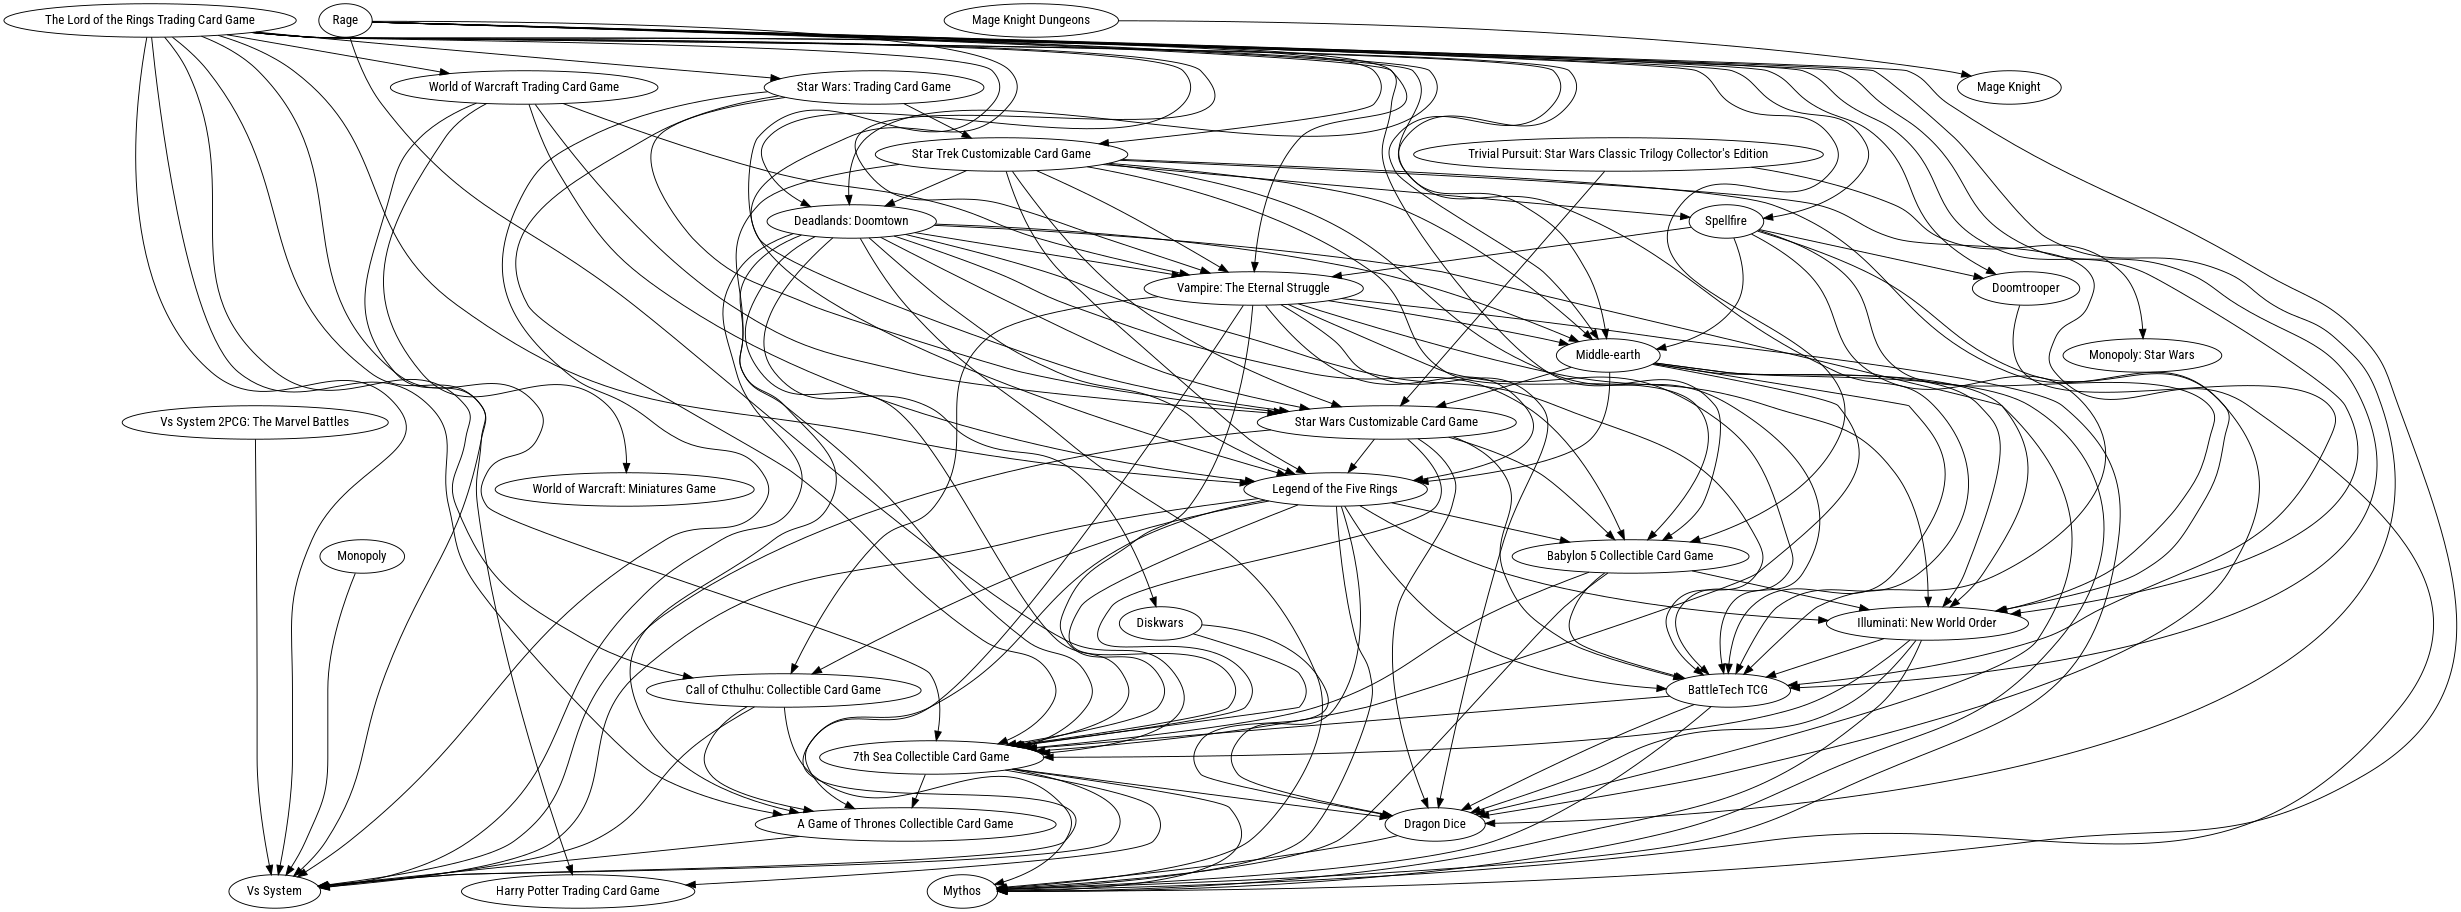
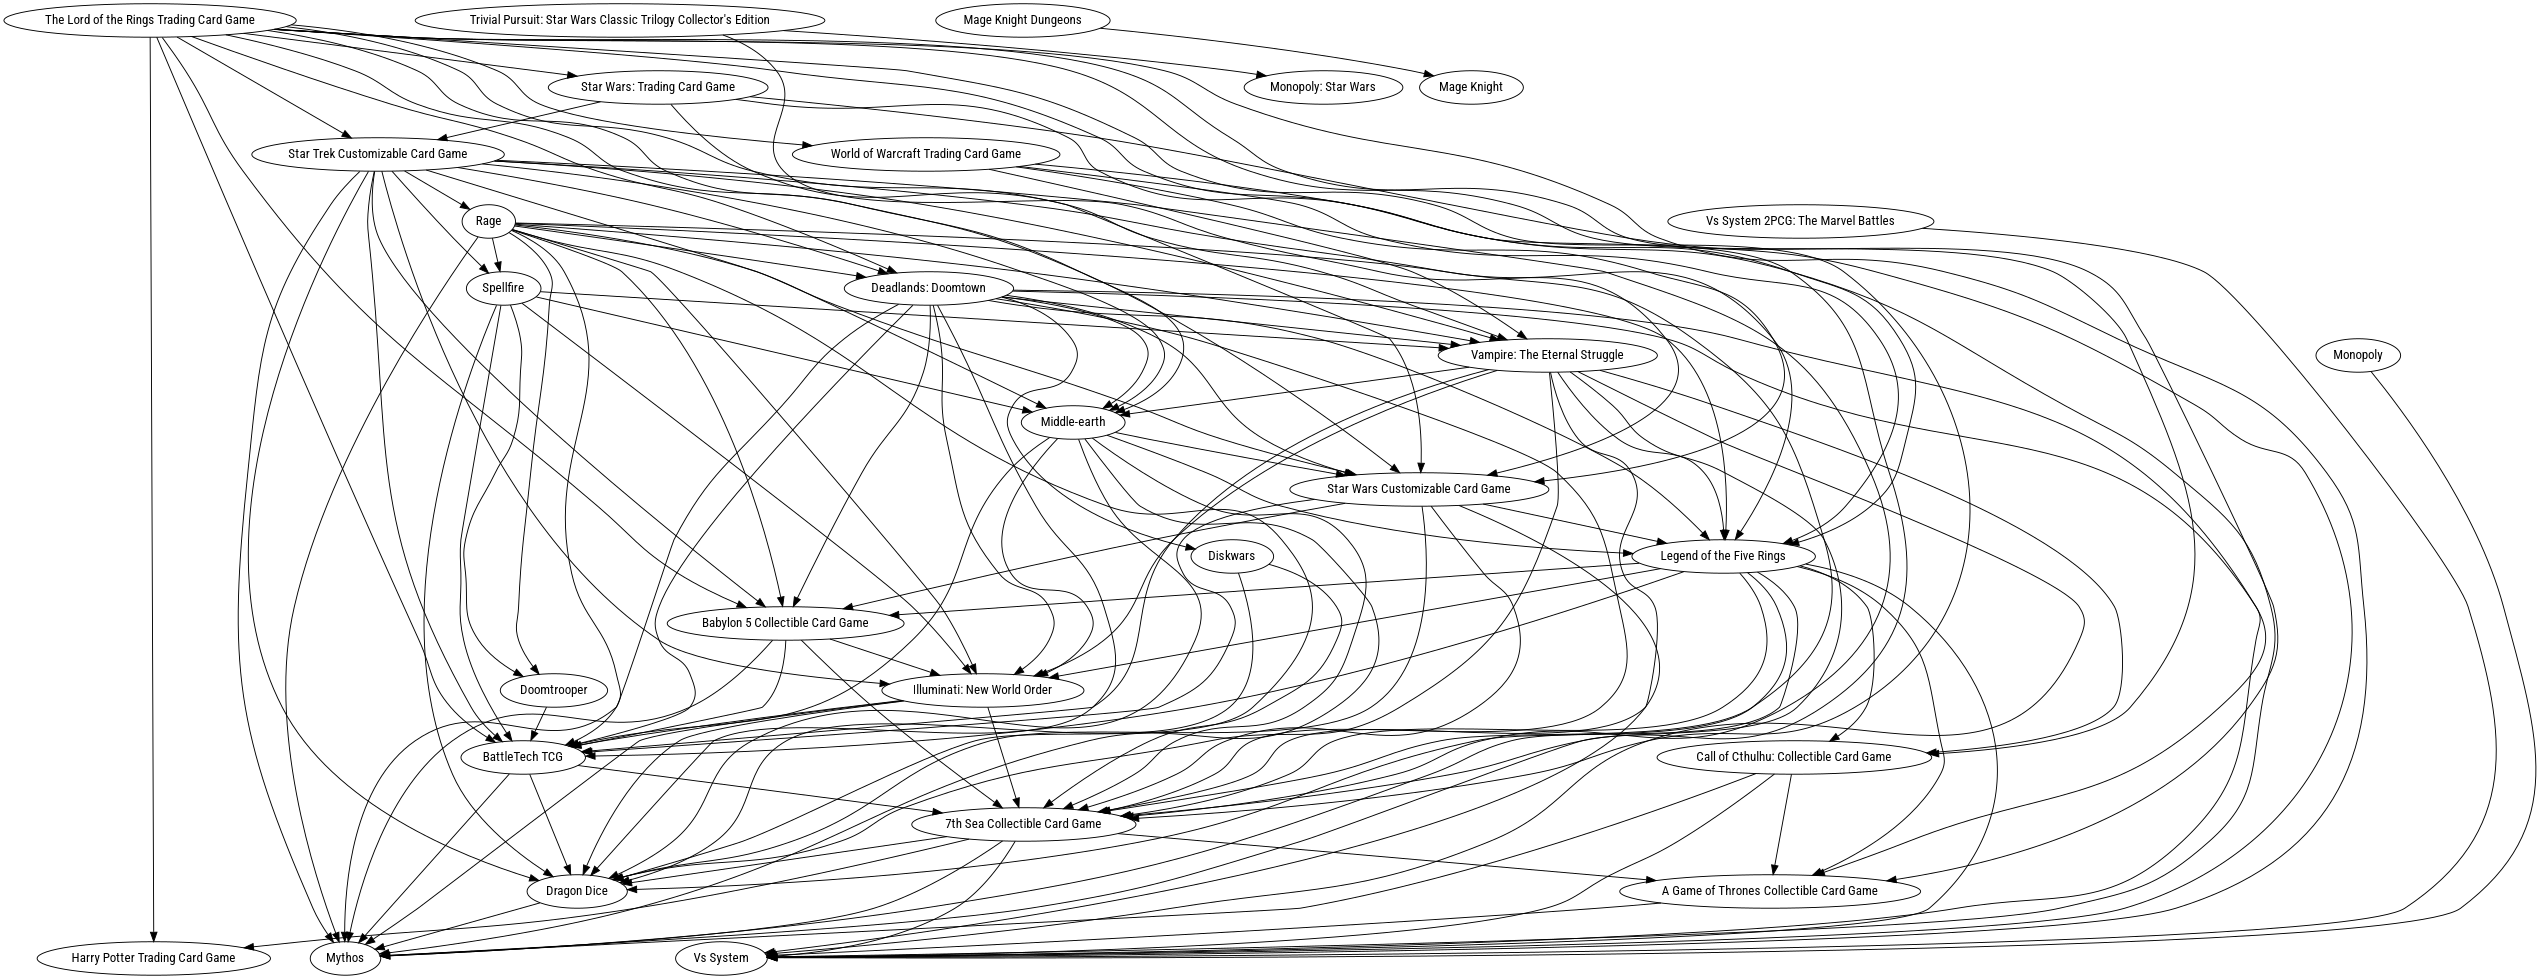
none -> (433, 188)
(625, 489) -> none
none -> (251, 584)
none -> (945, 733)
